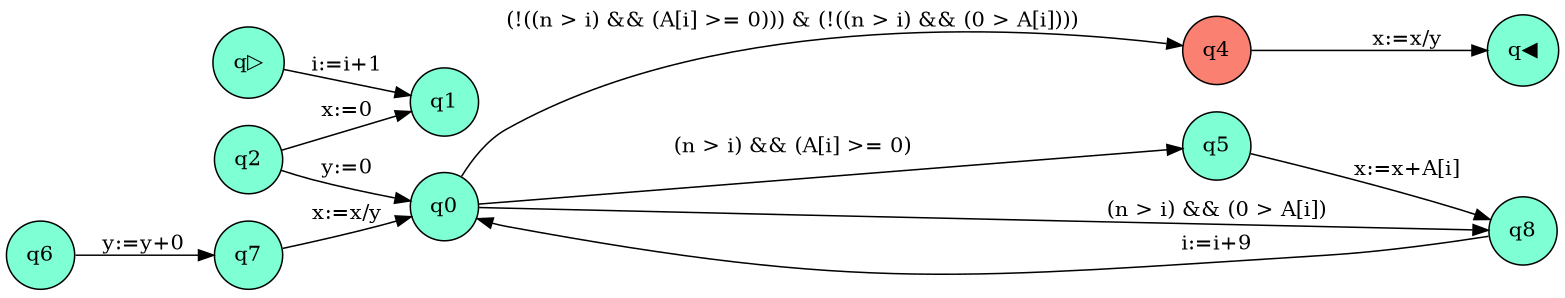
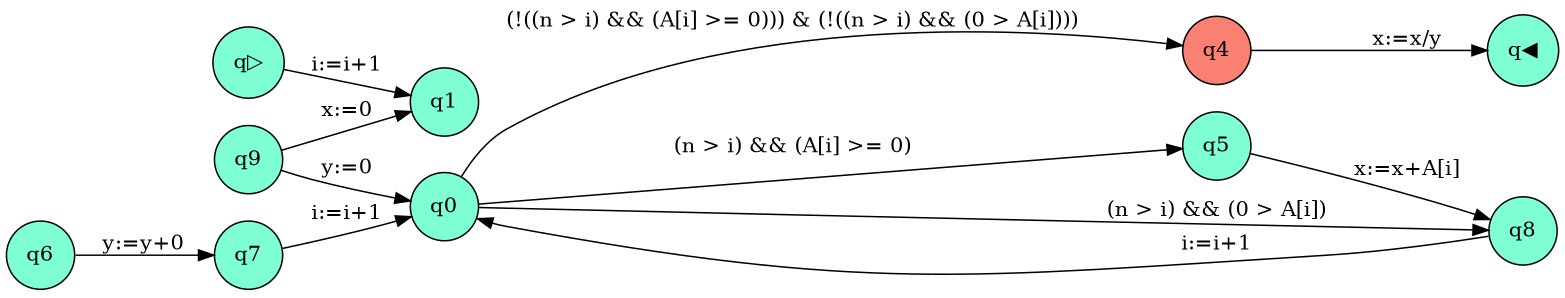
(249, 160) -> (249, 160)
(347, 213) -> (347, 213)
(1217, 244) -> (1217, 244)
